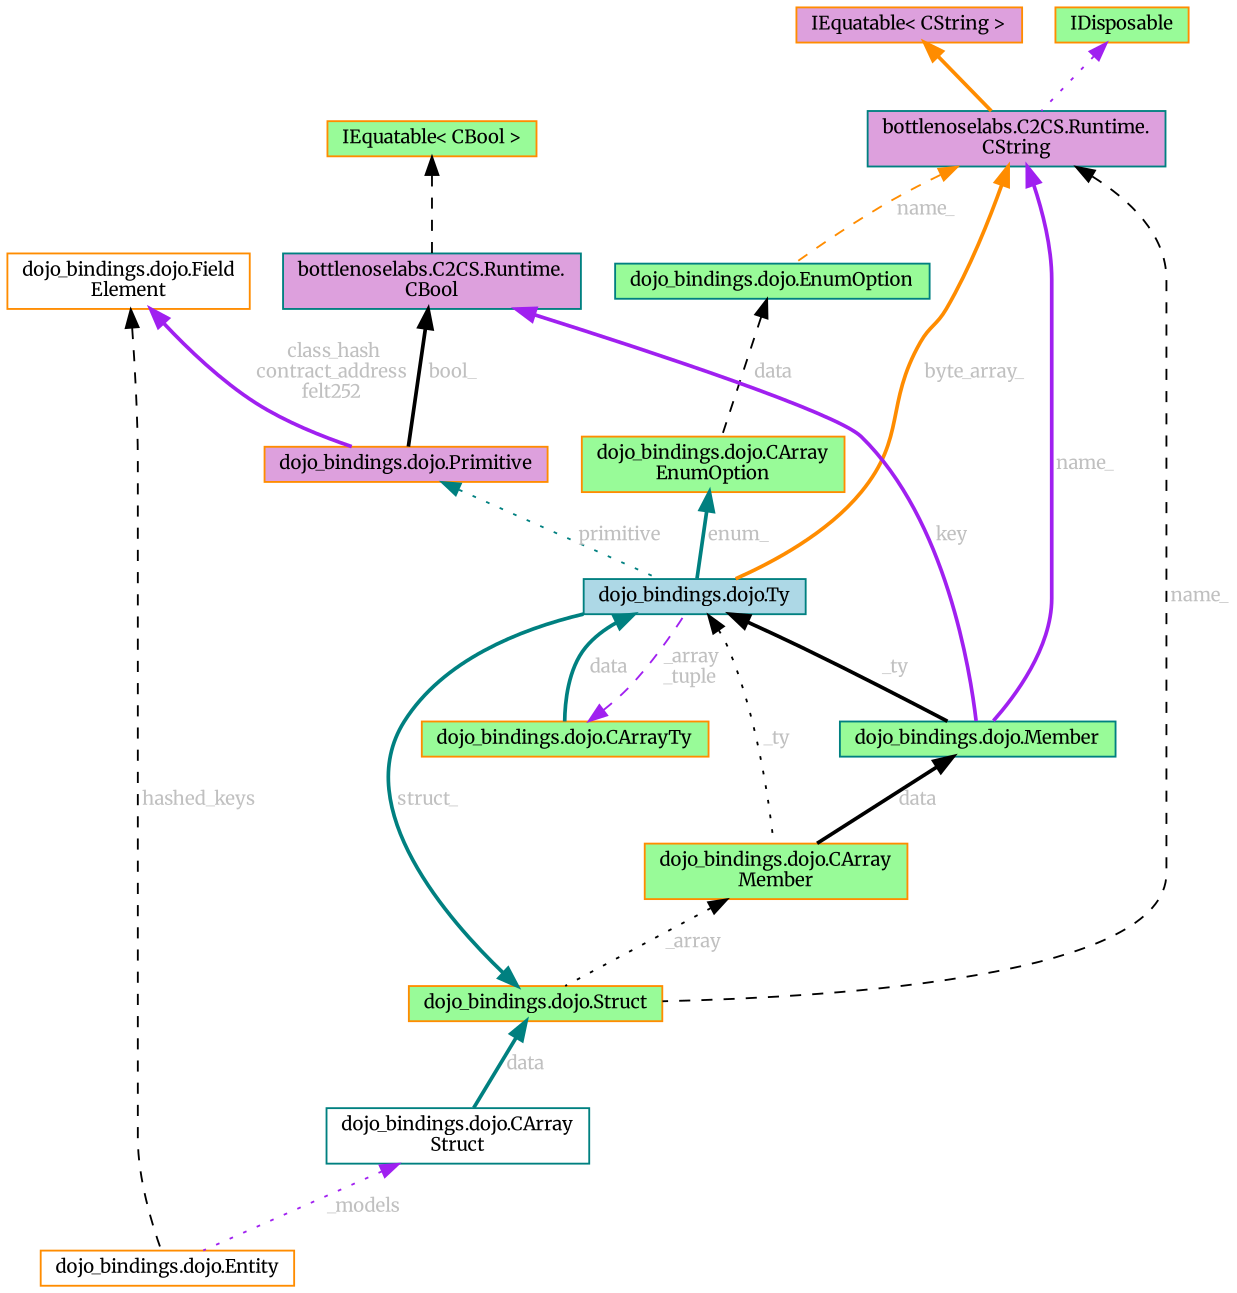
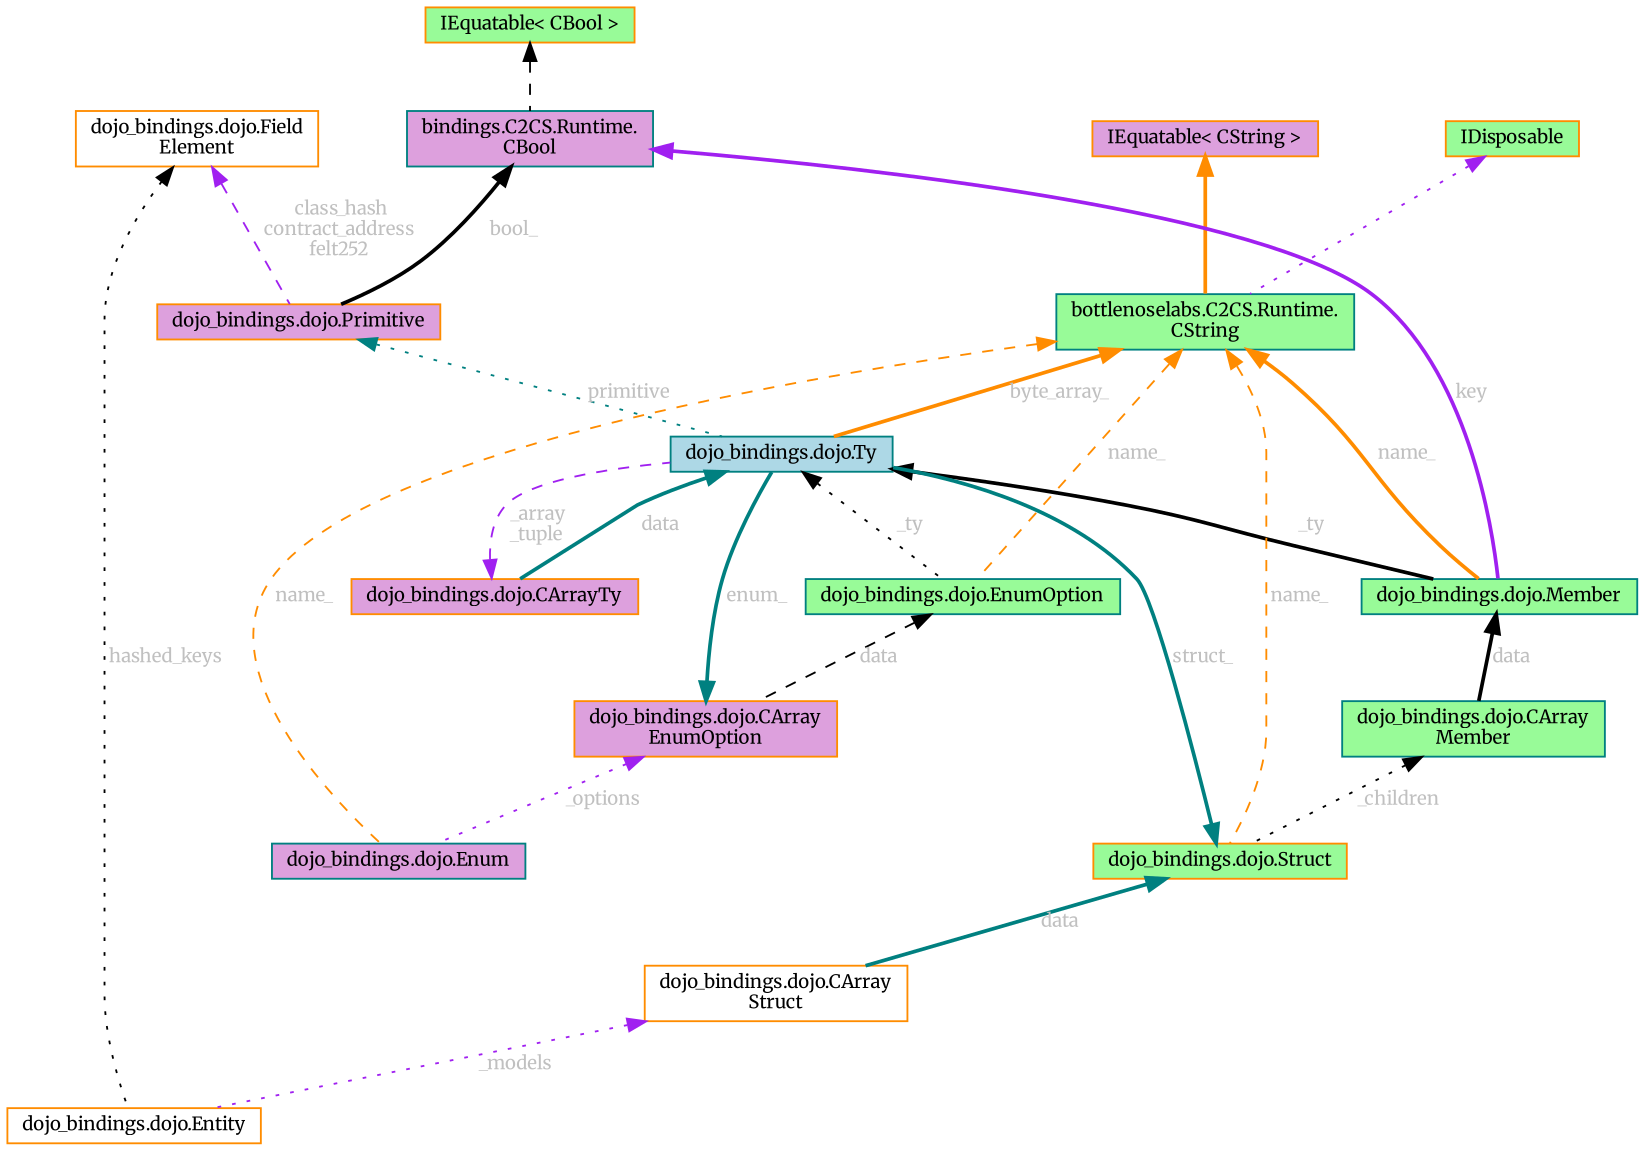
(1017, 139) -> (1205, 322)
(432, 281) -> (530, 139)
(249, 398) -> (256, 244)
(1052, 460) -> (1372, 469)
(713, 464) -> (706, 729)
(755, 734) -> (880, 531)
(565, 739) -> (495, 597)
(1166, 782) -> (1266, 605)
(138, 790) -> (105, 639)
none -> (399, 861)
(776, 871) -> (1474, 729)
(692, 943) -> (1397, 800)
(458, 1136) -> (776, 993)
